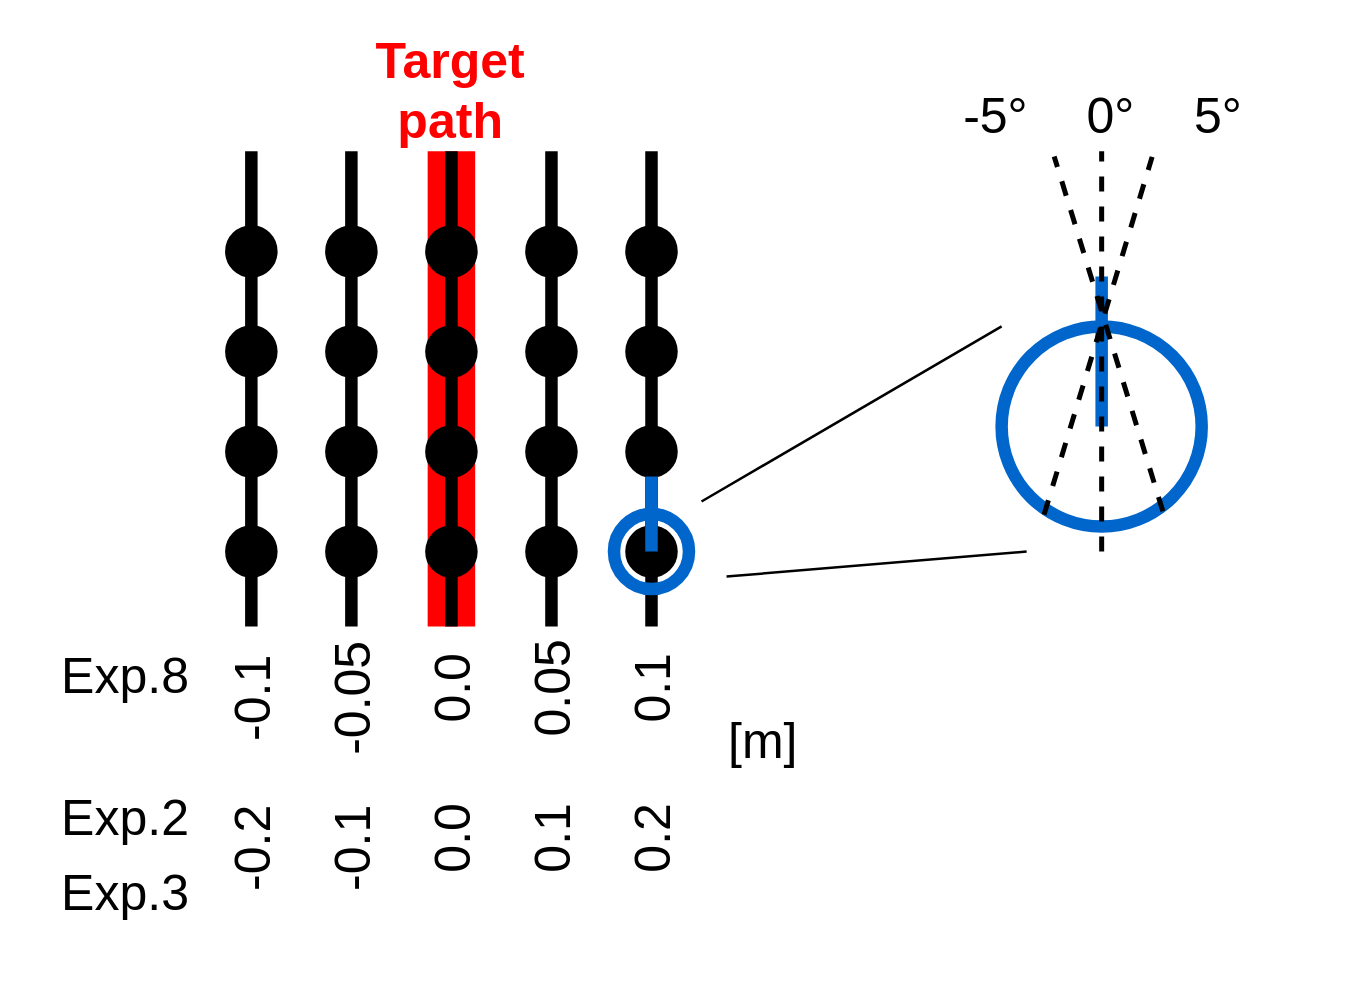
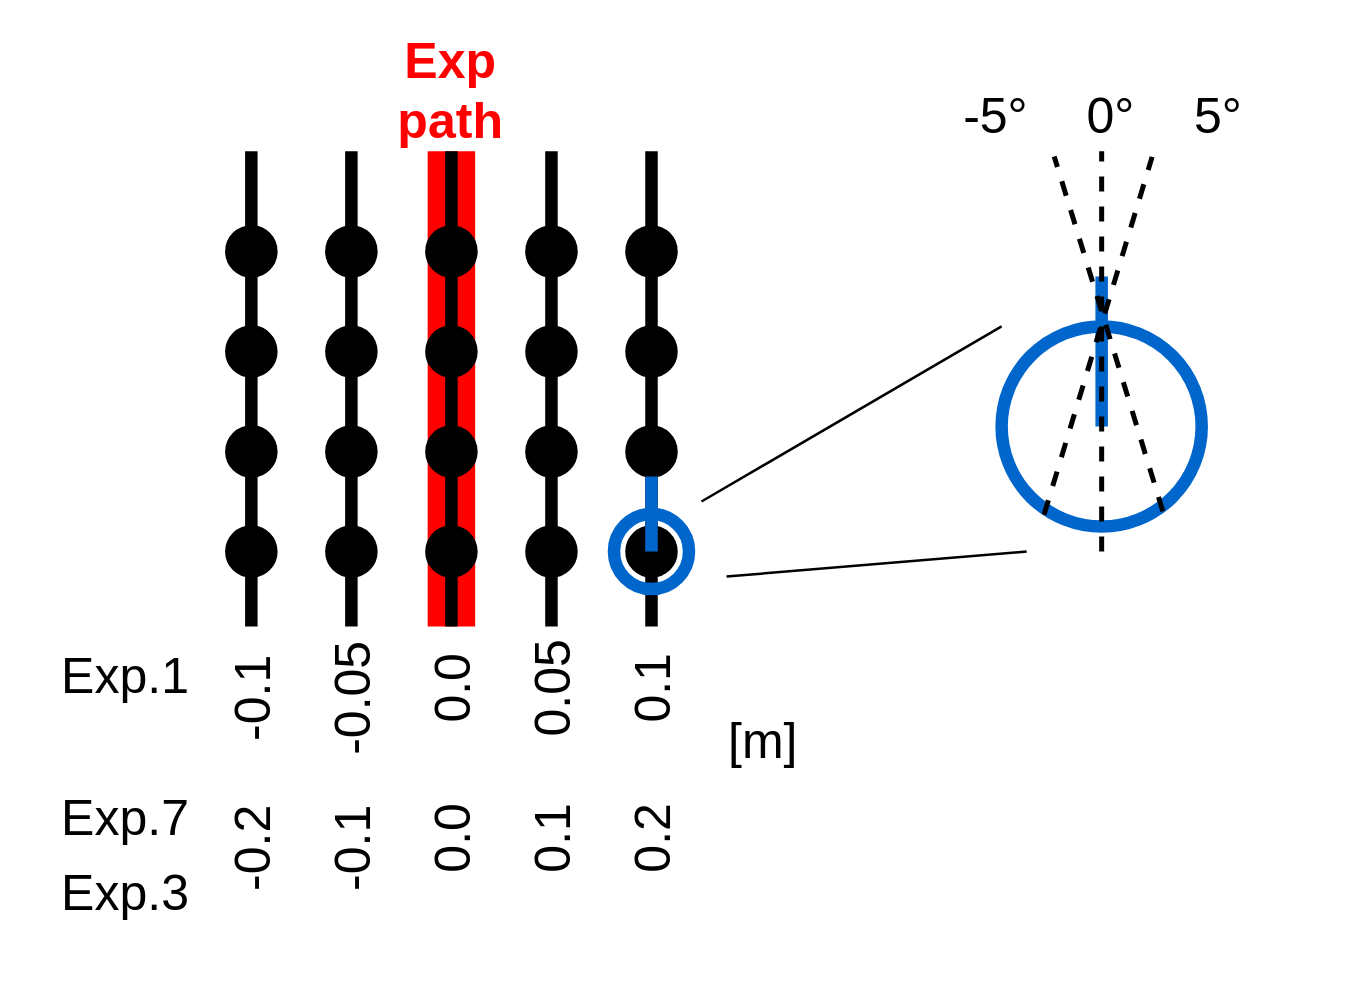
(451, 89) -> (451, 89)
(126, 674) -> (126, 674)
(126, 816) -> (126, 816)
